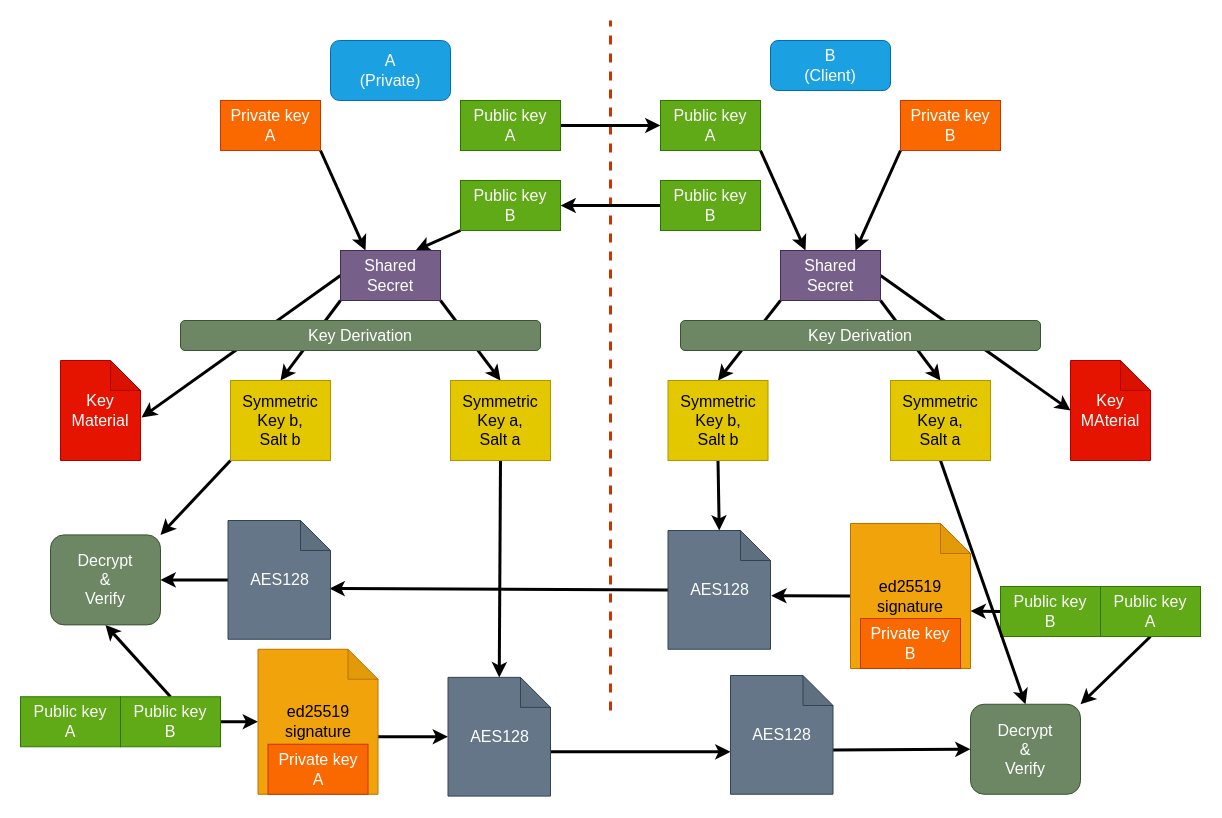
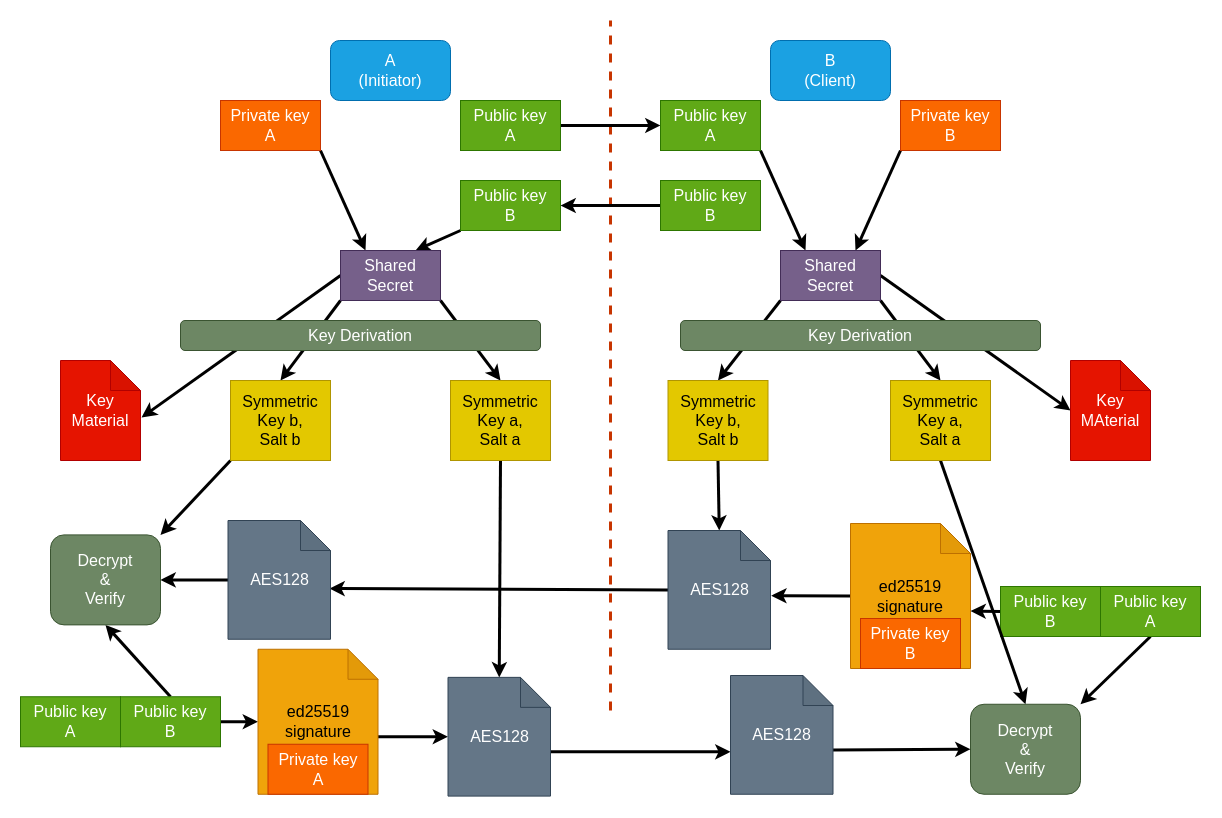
(831, 66) -> (831, 71)
(391, 71) -> (391, 71)
